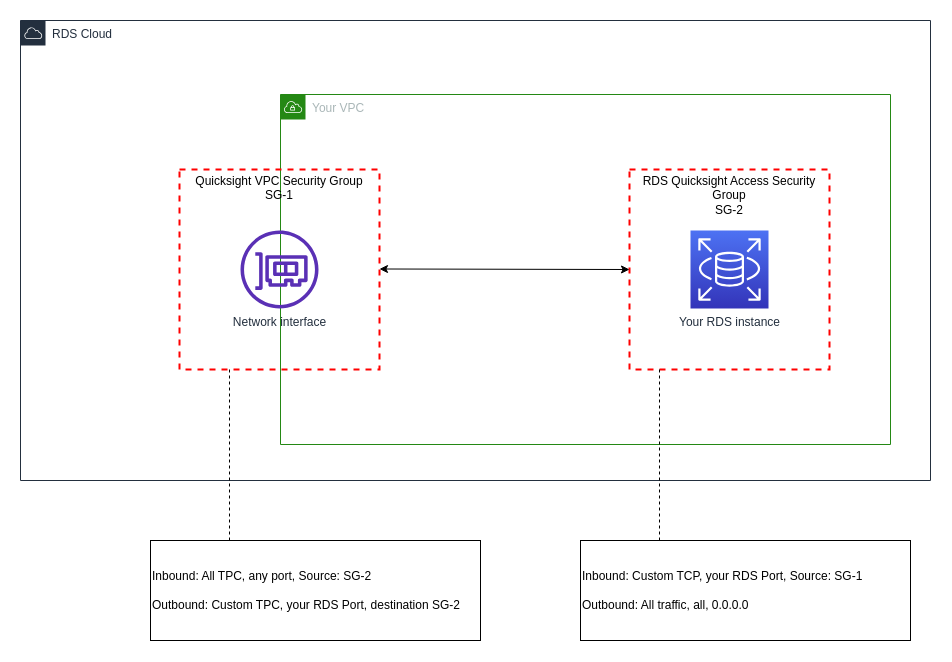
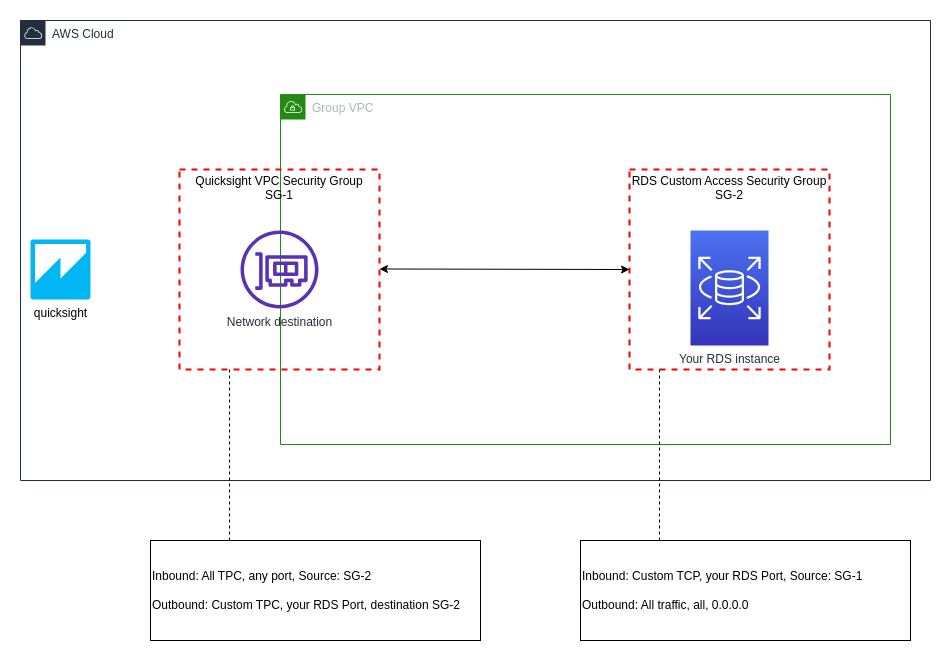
(80, 35) -> (80, 35)
(338, 109) -> (341, 109)
(730, 196) -> (730, 196)
none -> (61, 270)
(730, 270) -> (730, 288)
(280, 323) -> (280, 323)
